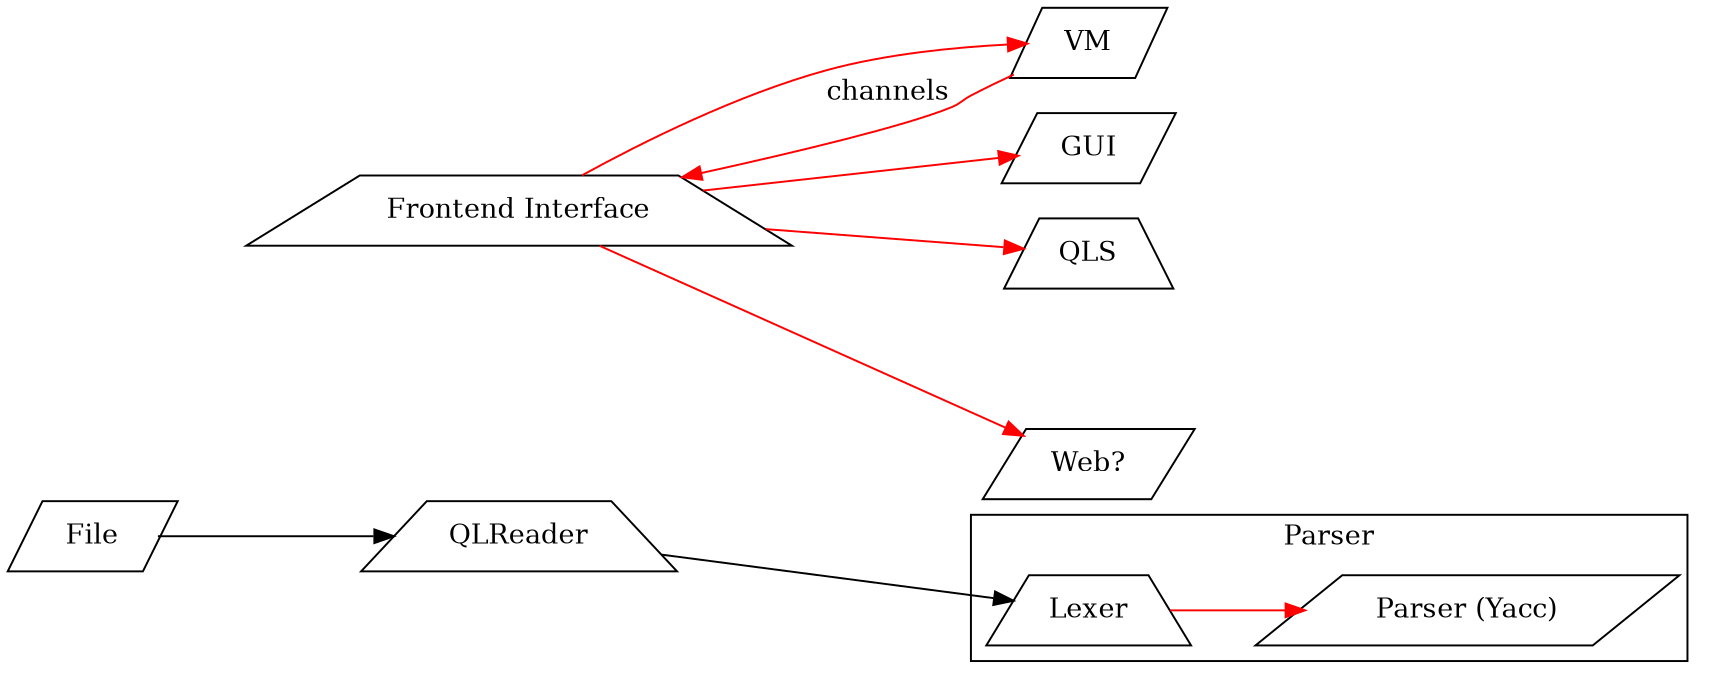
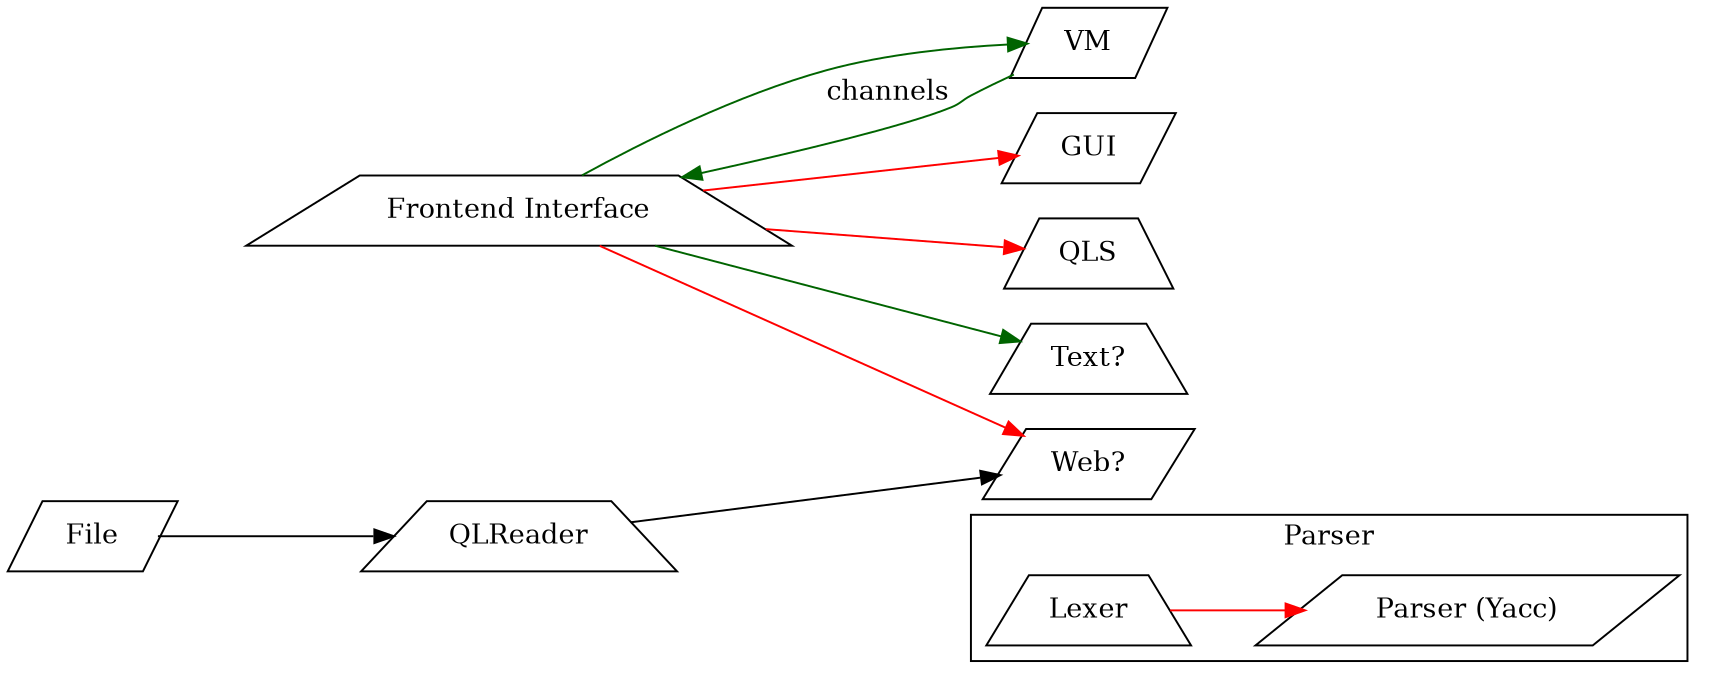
(787, 83) -> (787, 83)
(861, 135) -> (861, 135)
none -> (1089, 359)
(828, 576) -> (806, 500)
